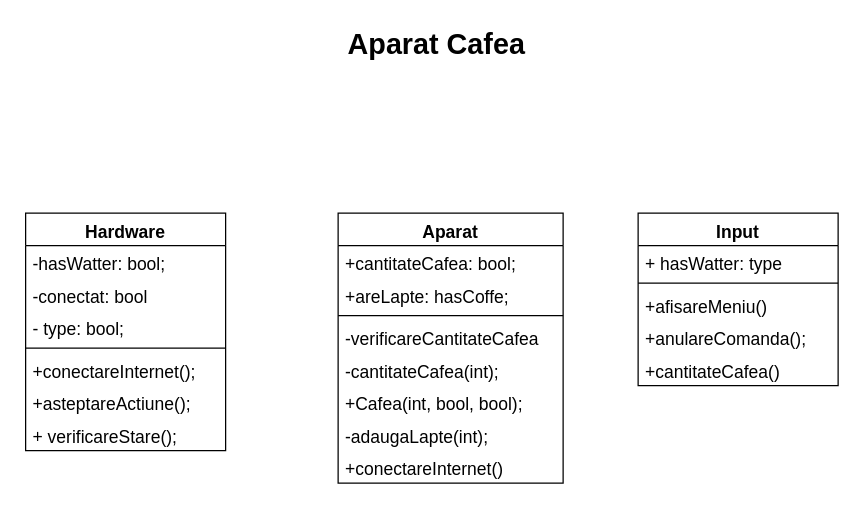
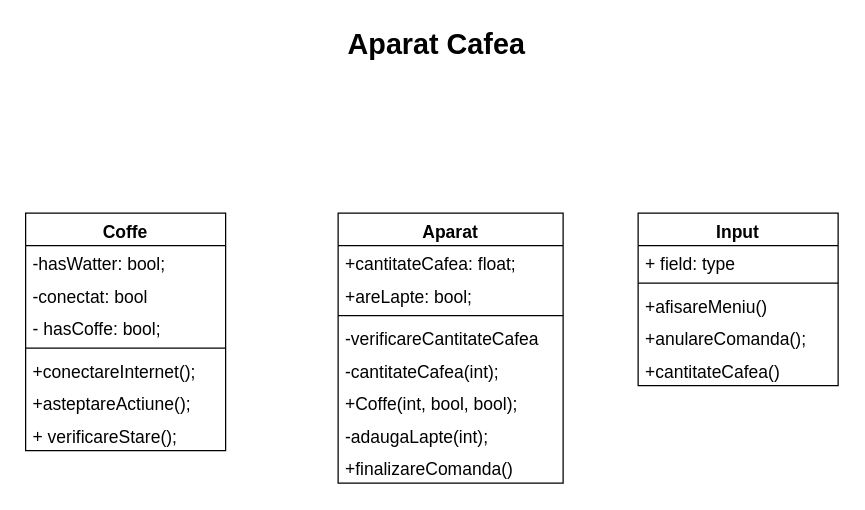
(125, 232) -> (125, 232)
(441, 264) -> (446, 264)
(721, 264) -> (697, 264)
(436, 297) -> (414, 297)
(85, 329) -> (104, 329)
(444, 404) -> (444, 404)
(443, 469) -> (436, 469)
